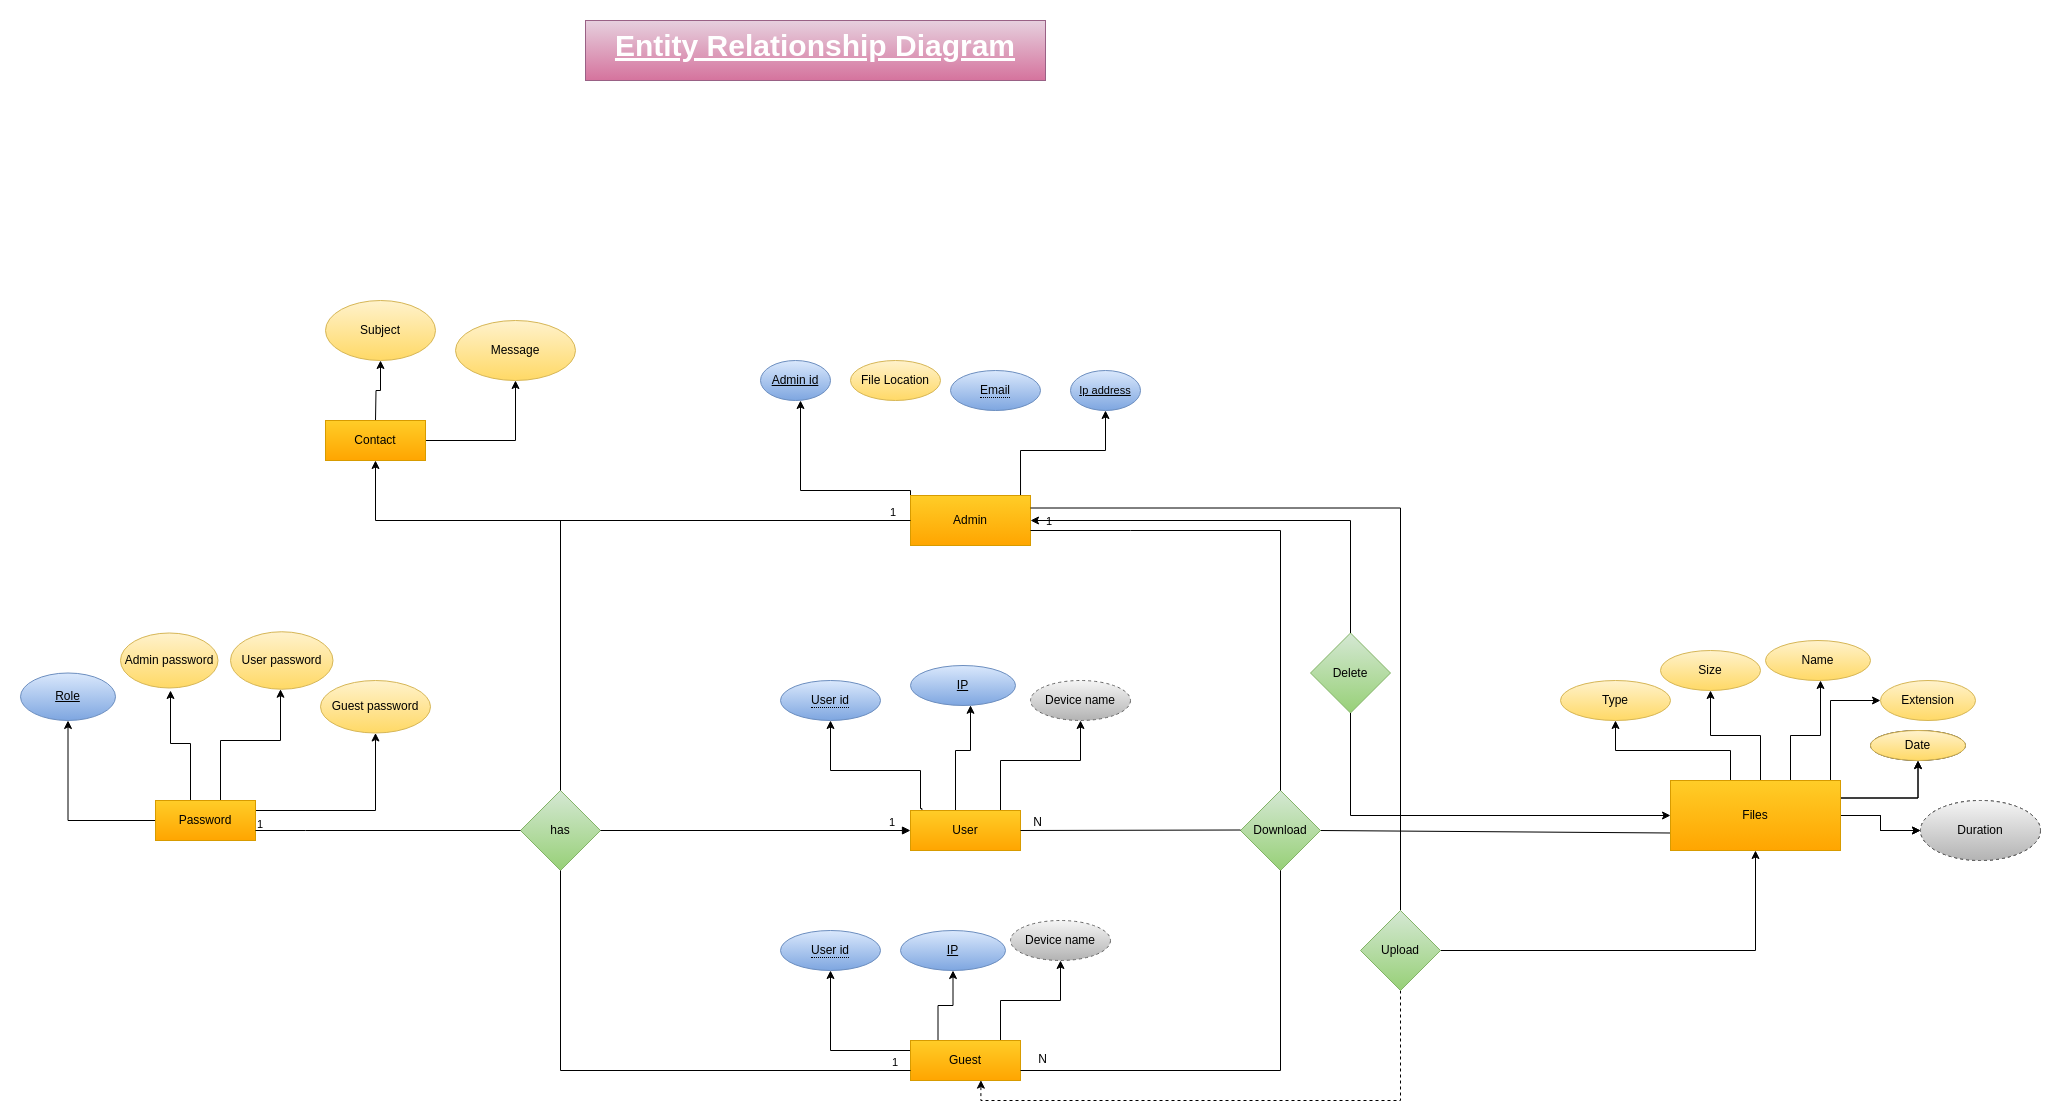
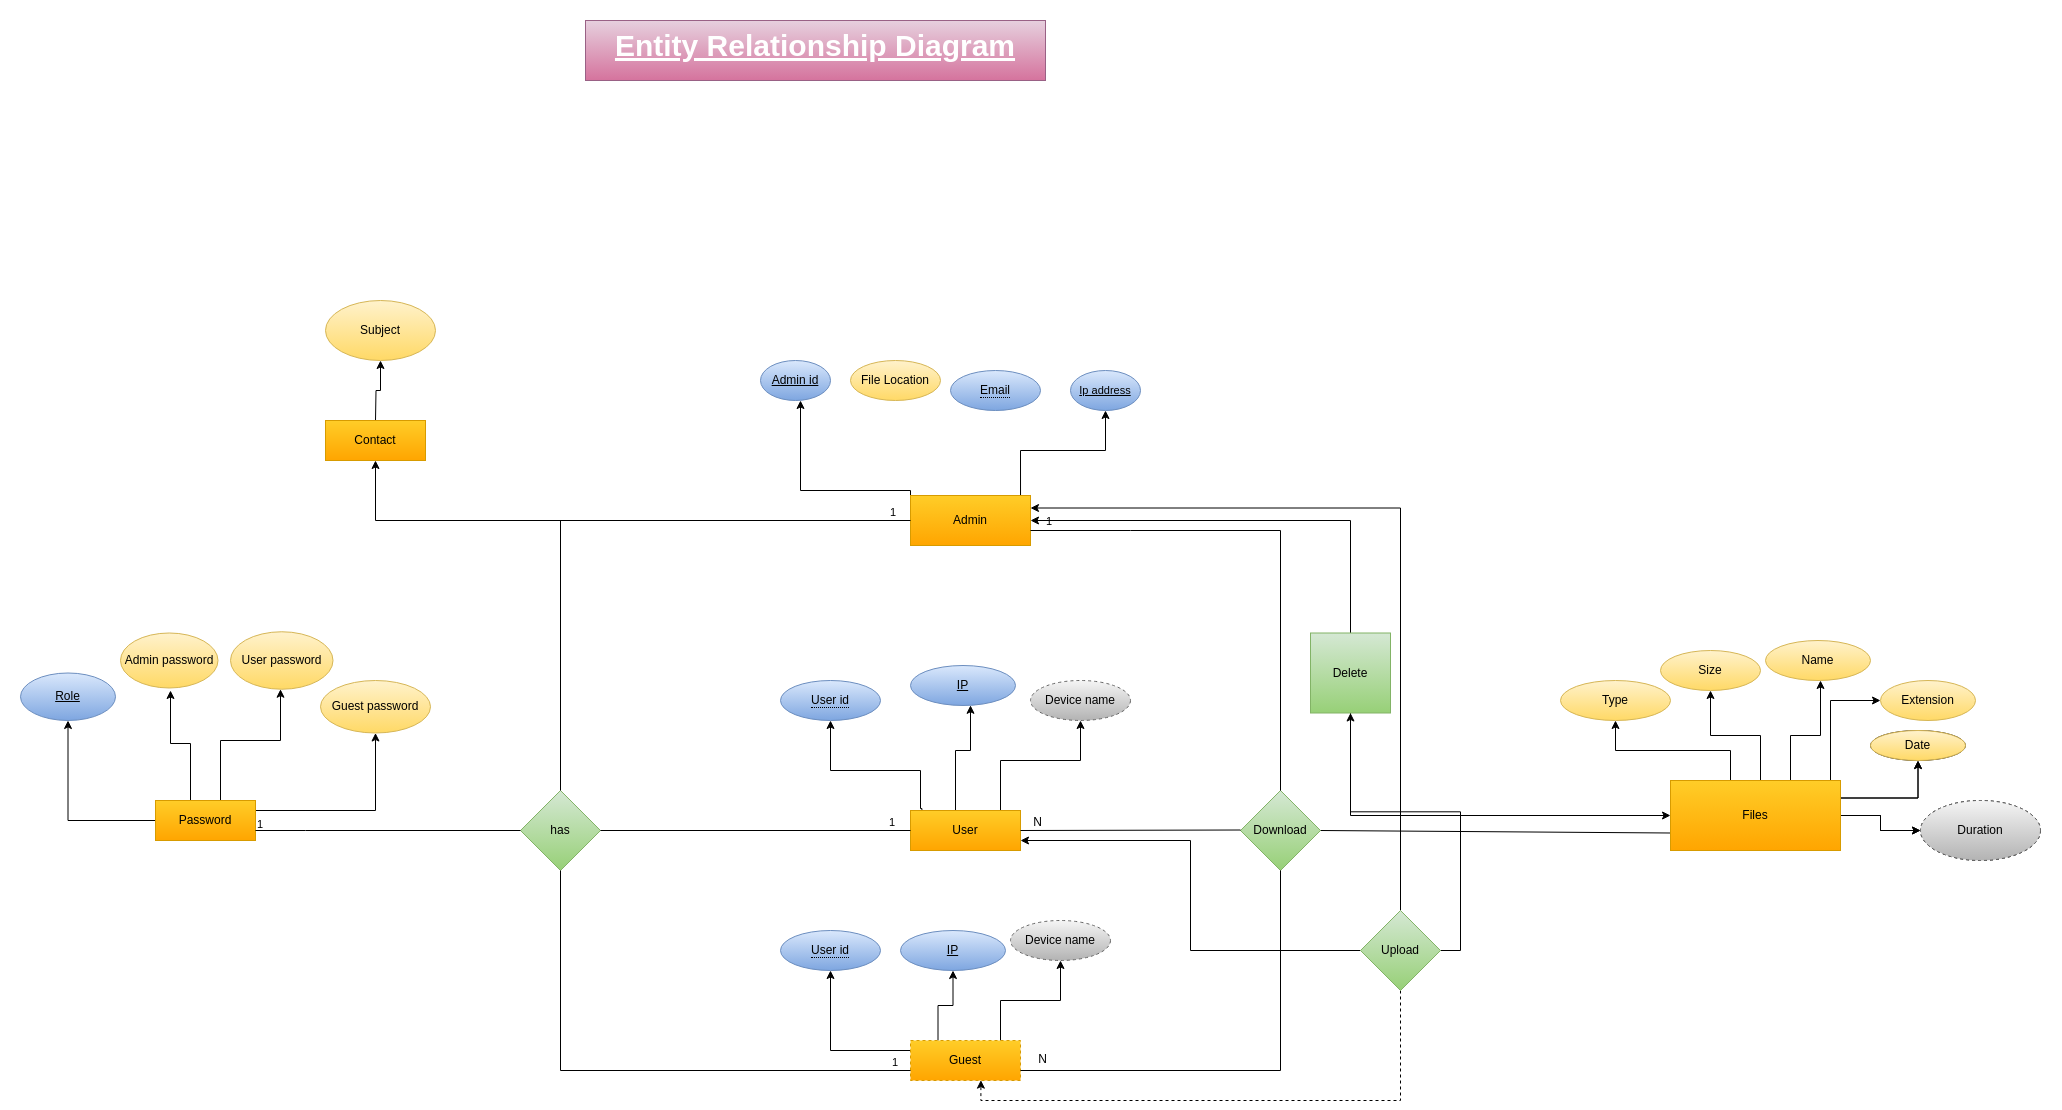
(516, 351) -> none
(497, 441) -> none
(1037, 508) -> (1039, 508)
(1351, 673) -> (1351, 673)
(901, 831) -> (904, 831)
none -> (1191, 900)
(1653, 951) -> (1461, 828)
(966, 1061) -> (966, 1061)
